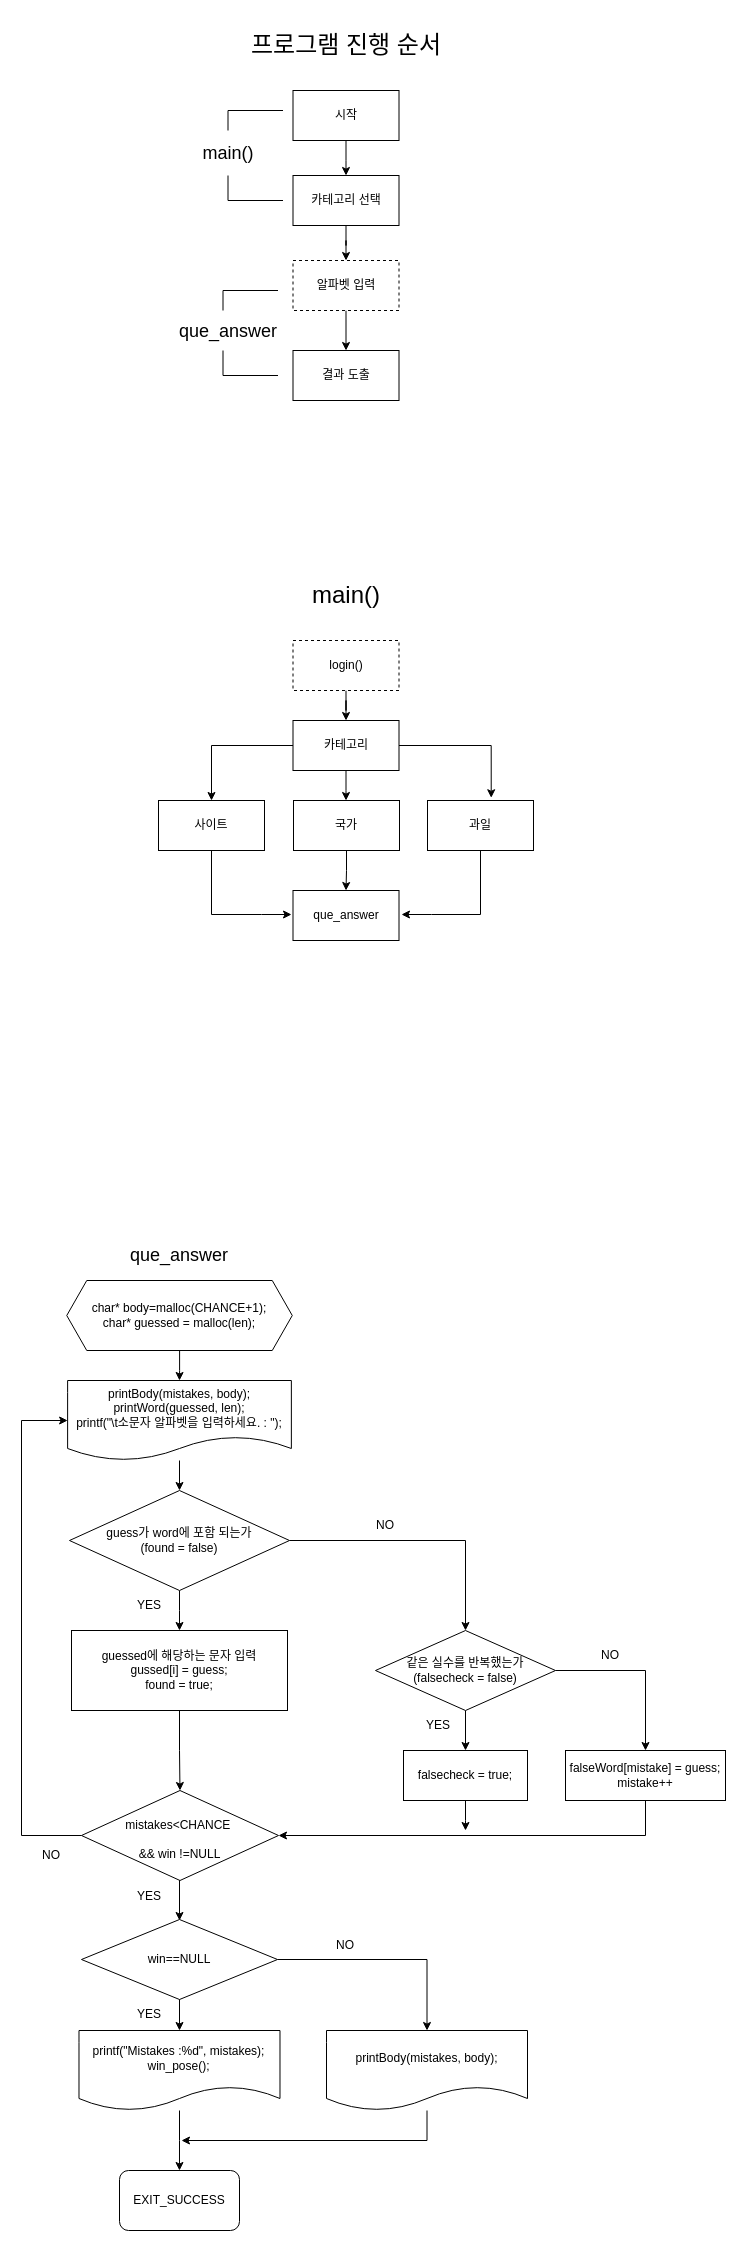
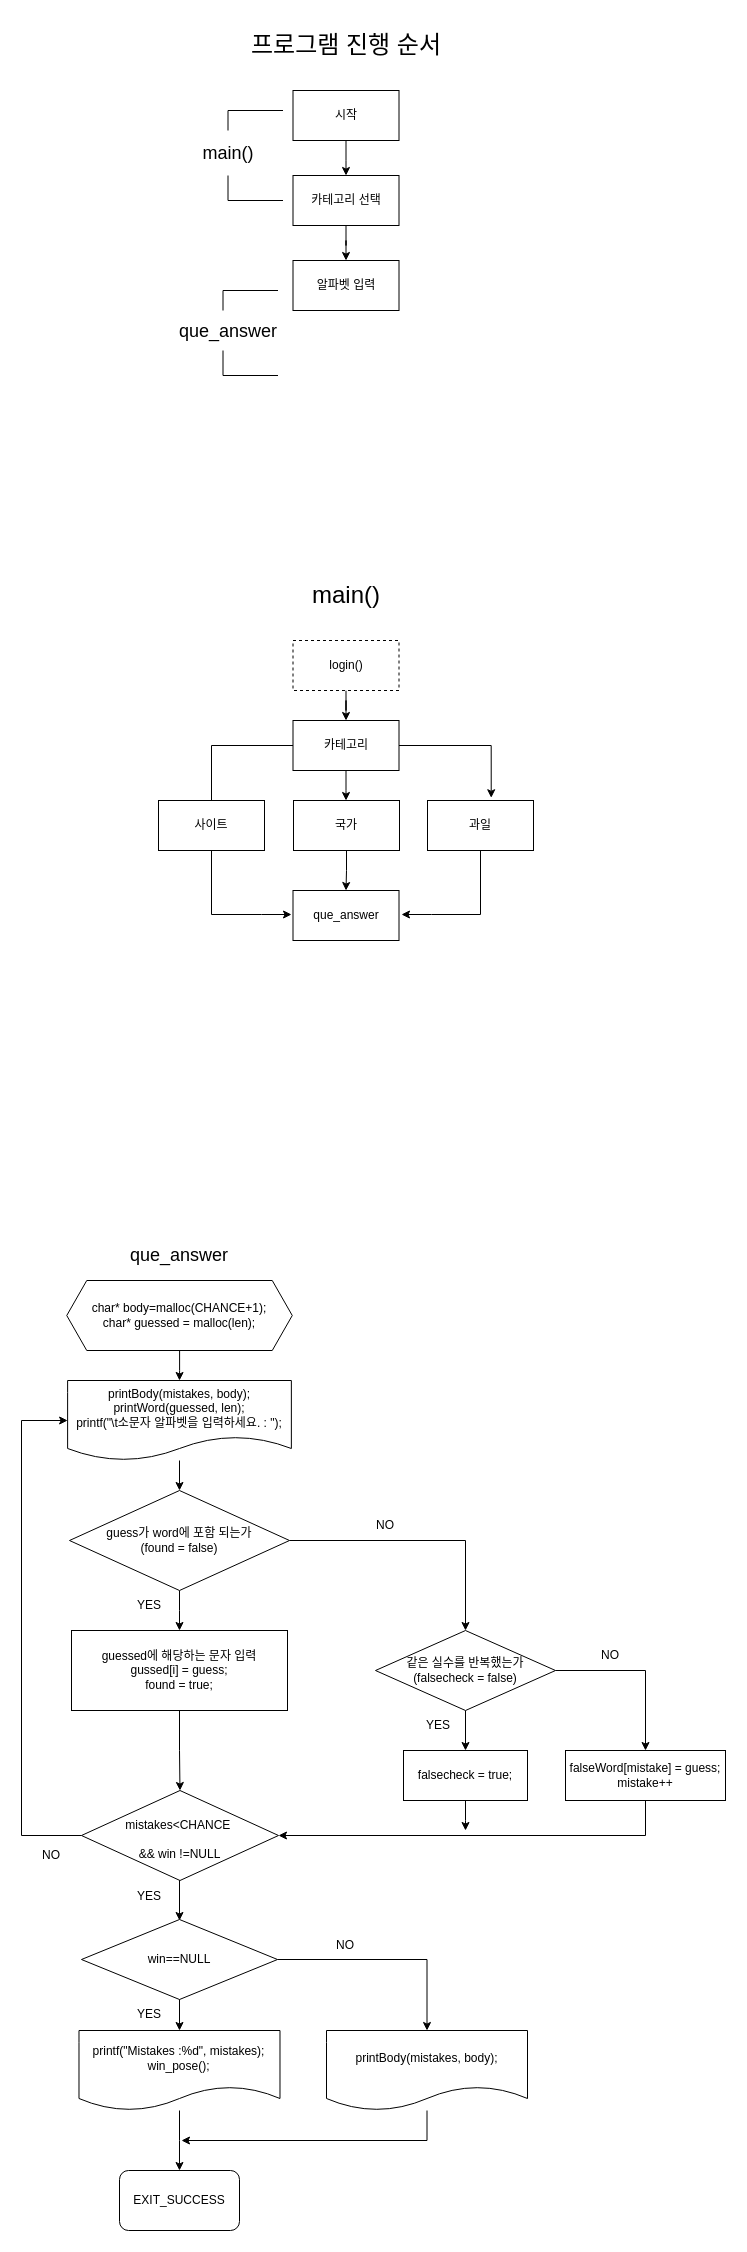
(346, 286) -> (346, 286)
(346, 327) -> none
(346, 376) -> none
(212, 792) -> (212, 794)
